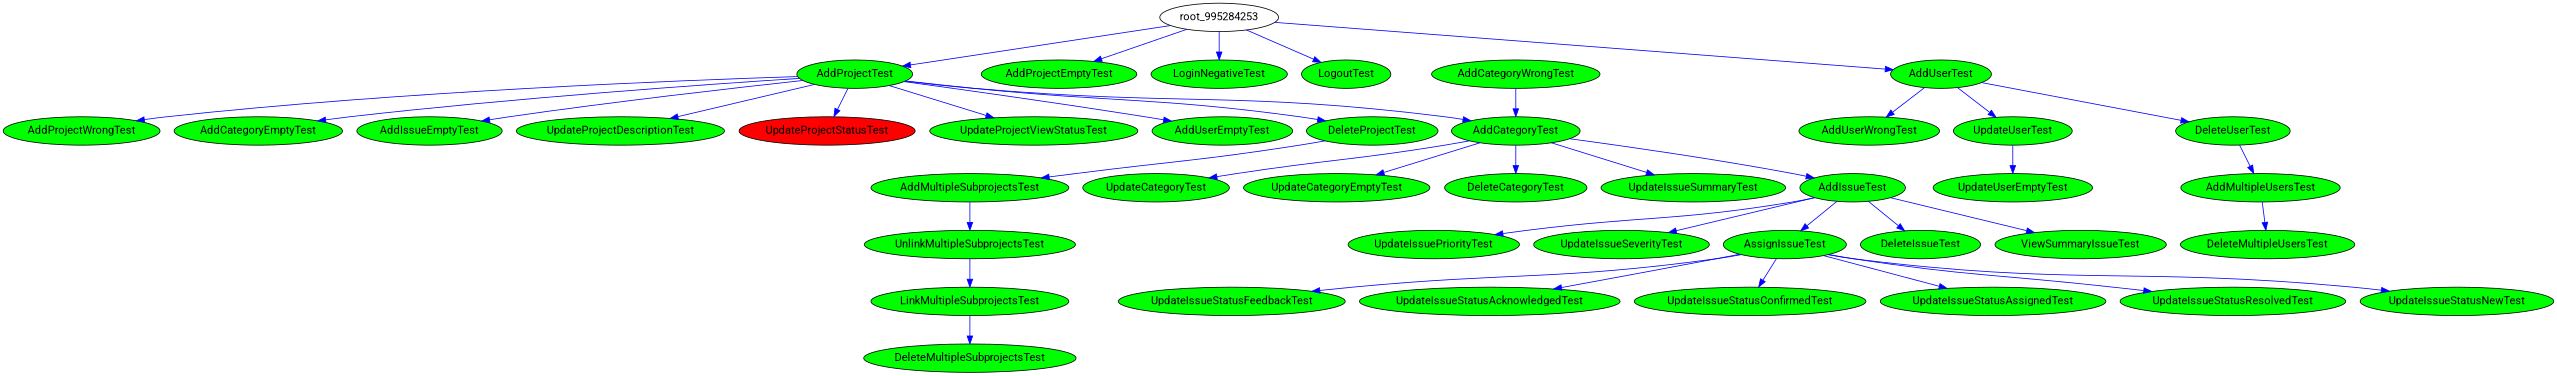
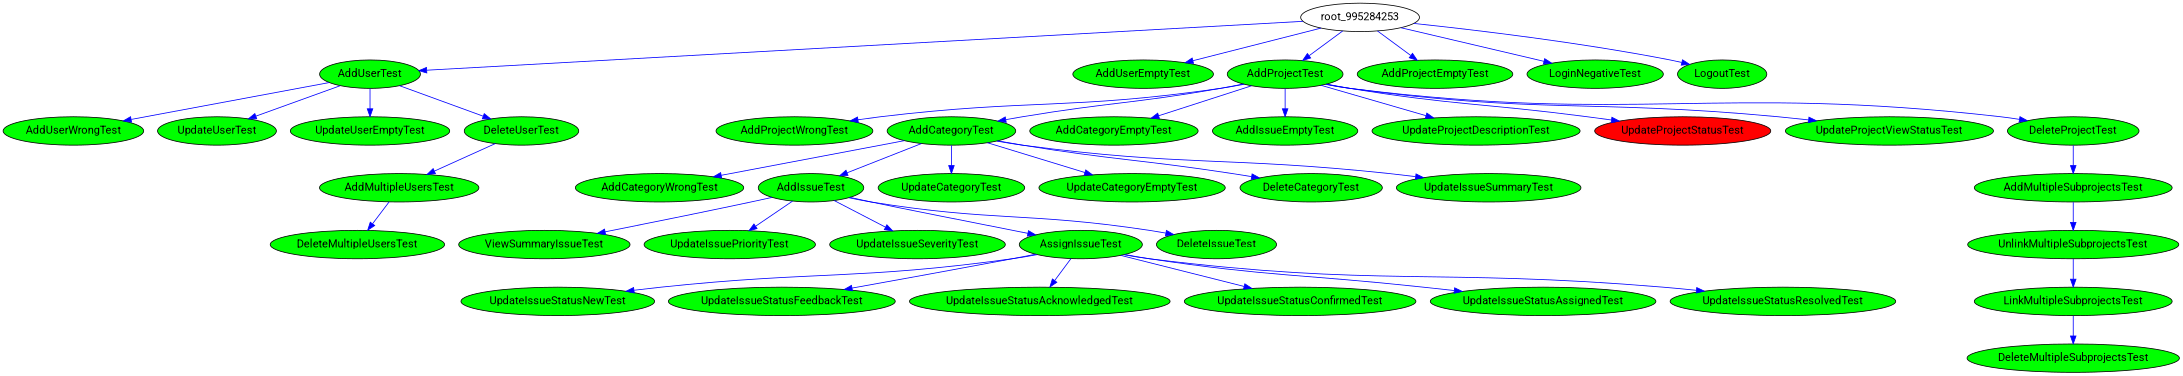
(1516, 99) -> (813, 158)
(1034, 100) -> (1257, 44)
(2013, 155) -> (370, 99)
